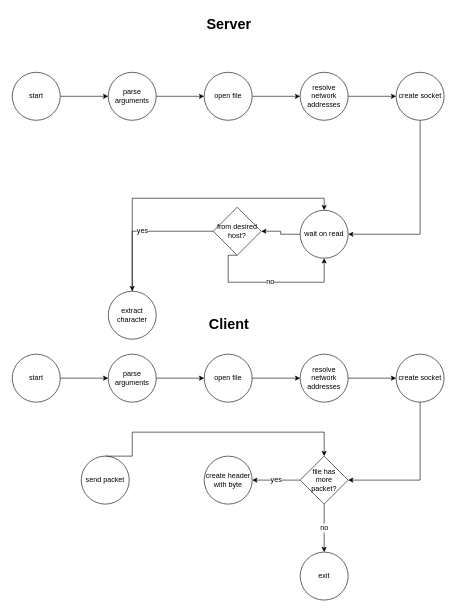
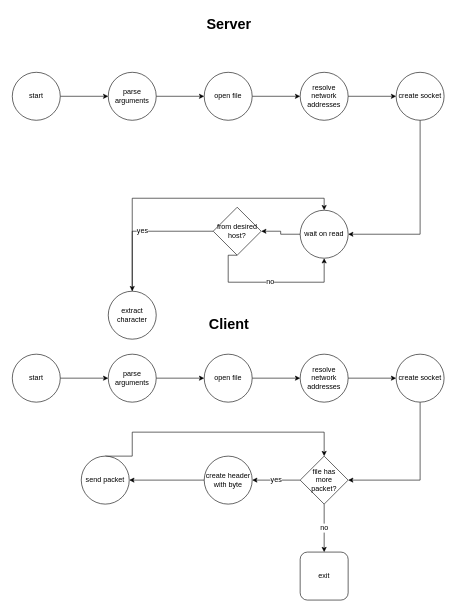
none -> (134, 480)
(324, 576) -> (324, 576)
